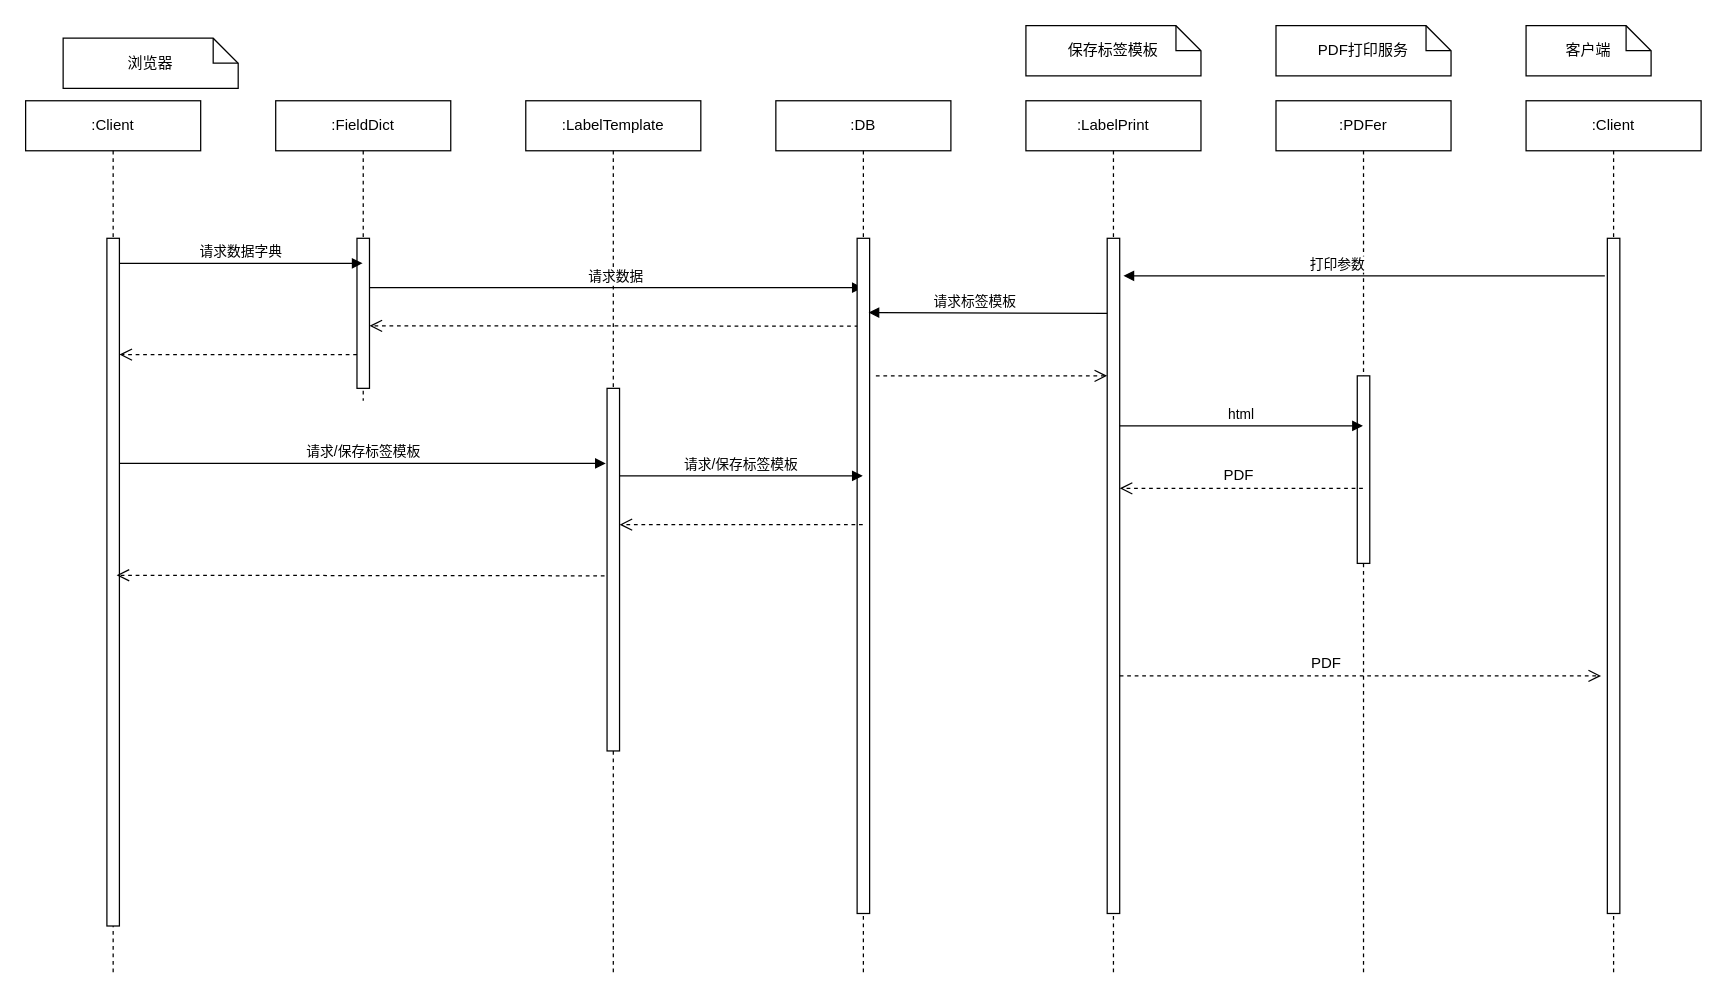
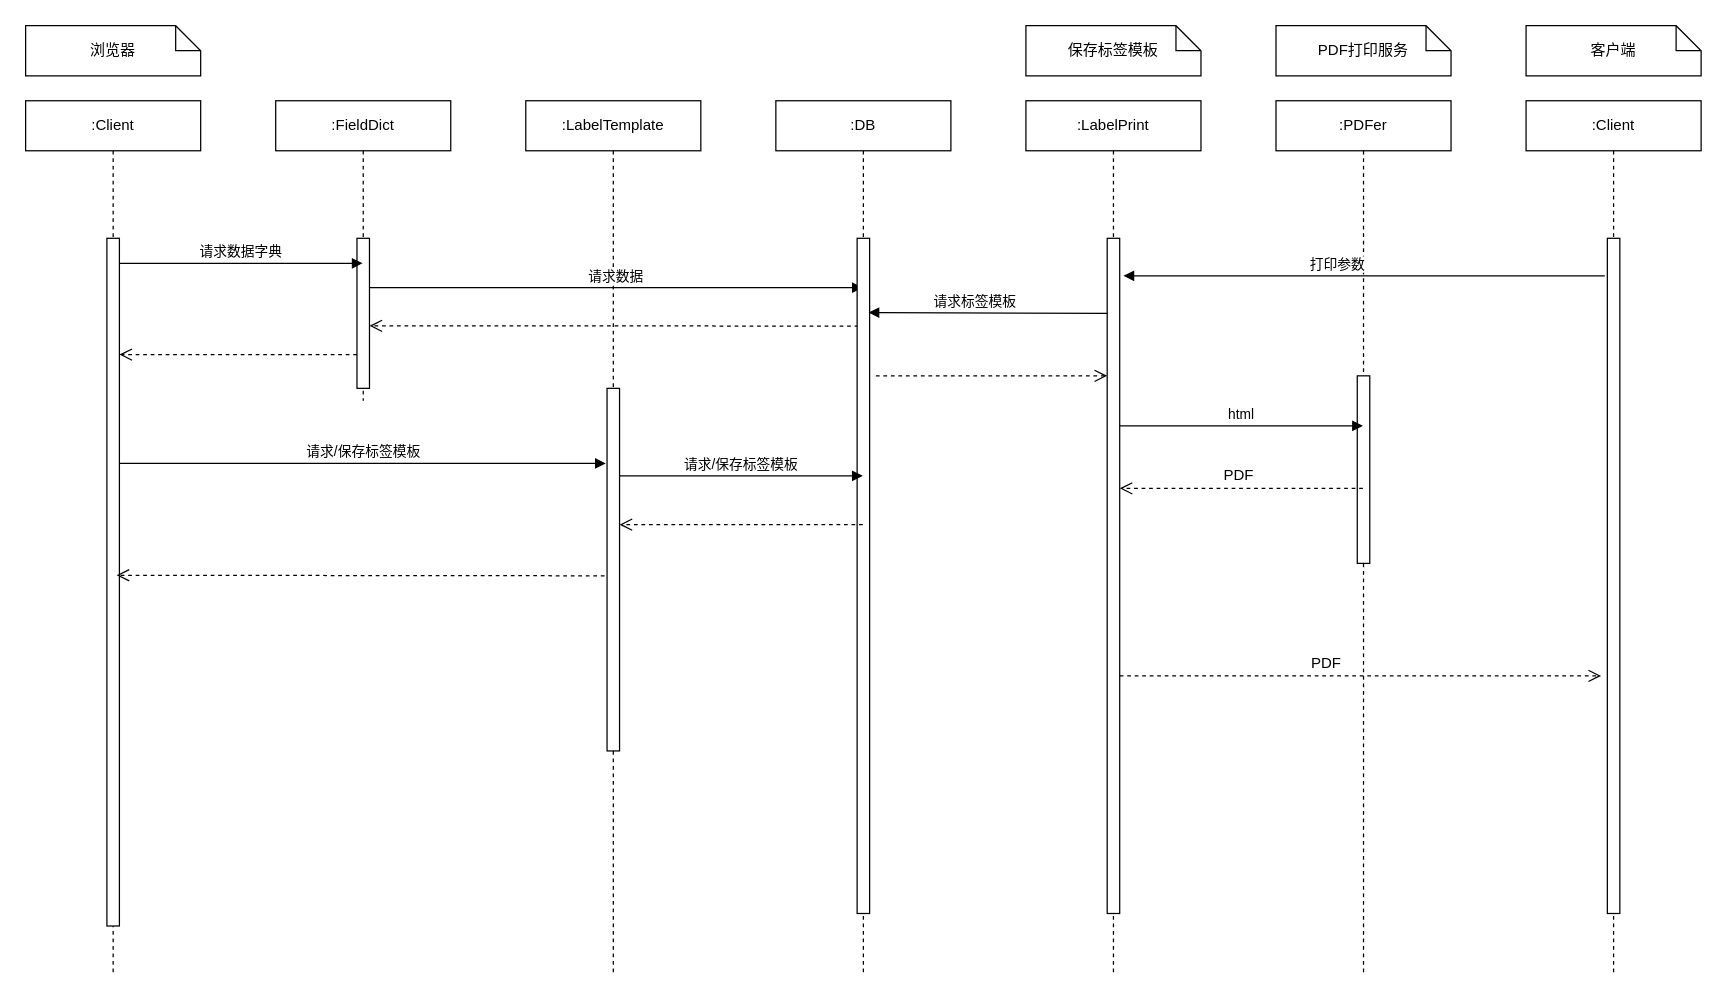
(1588, 51) -> (1613, 51)
(151, 63) -> (113, 51)
